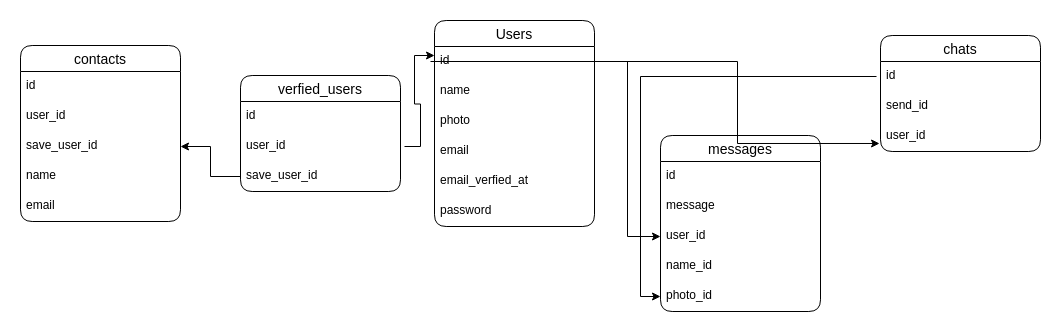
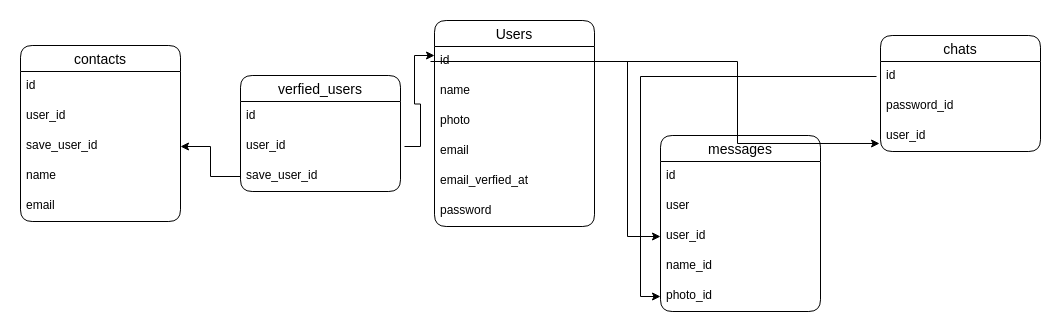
(908, 106) -> (922, 106)
(690, 206) -> (680, 206)
